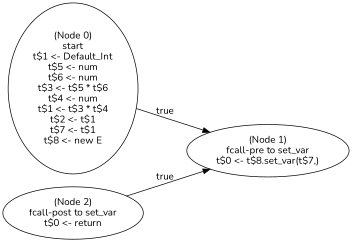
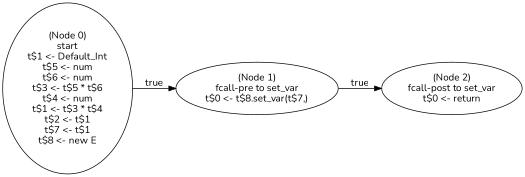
(165, 184) -> (356, 88)
